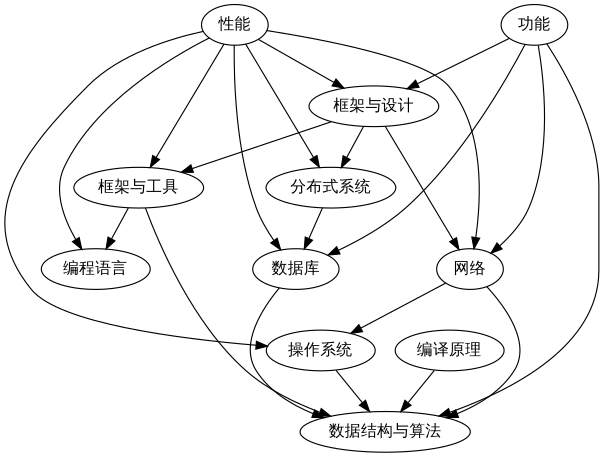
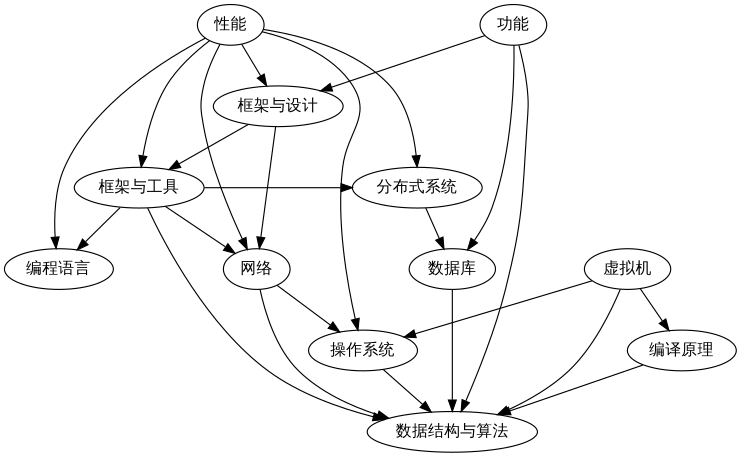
(240, 141) -> none
(355, 142) -> (276, 188)
(542, 152) -> (195, 227)
none -> (628, 269)
